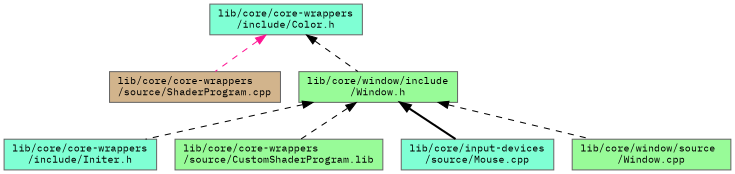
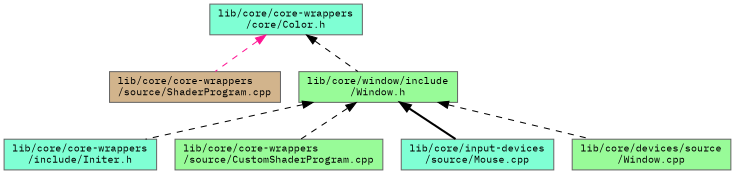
(286, 19) -> (286, 19)
(279, 155) -> (279, 155)
(652, 155) -> (652, 155)
